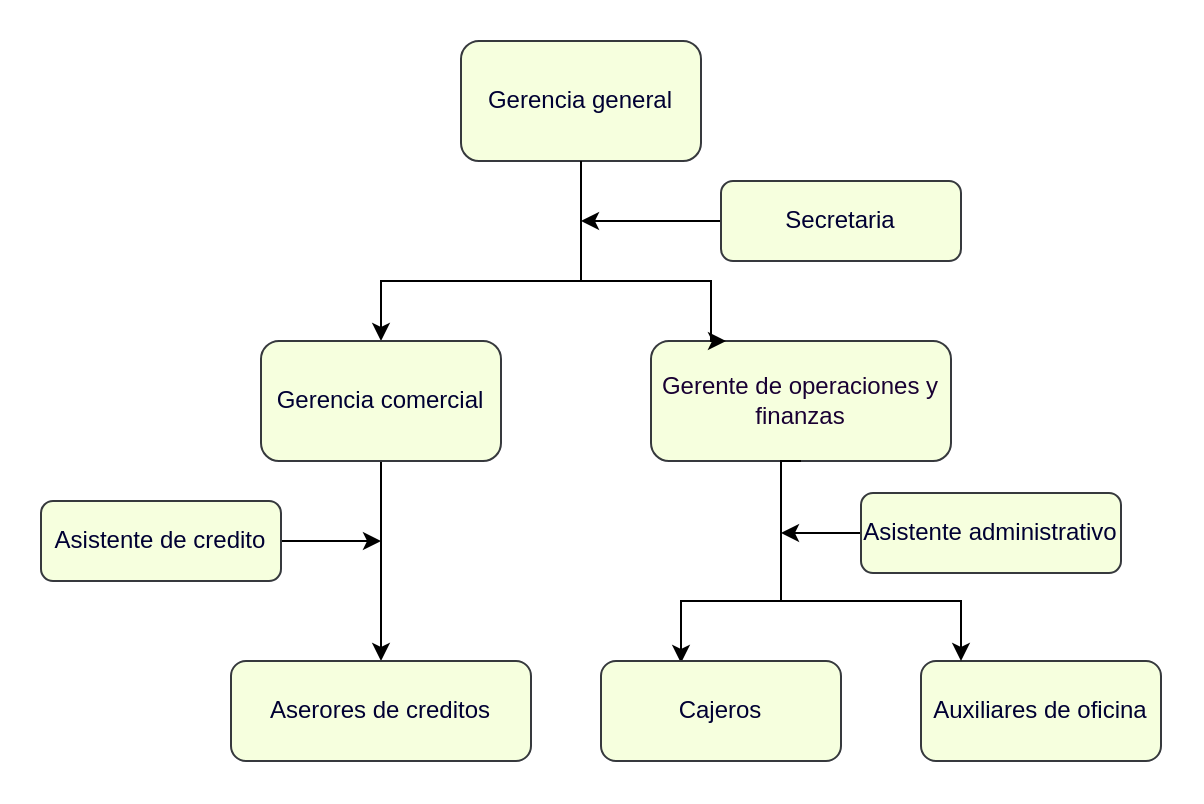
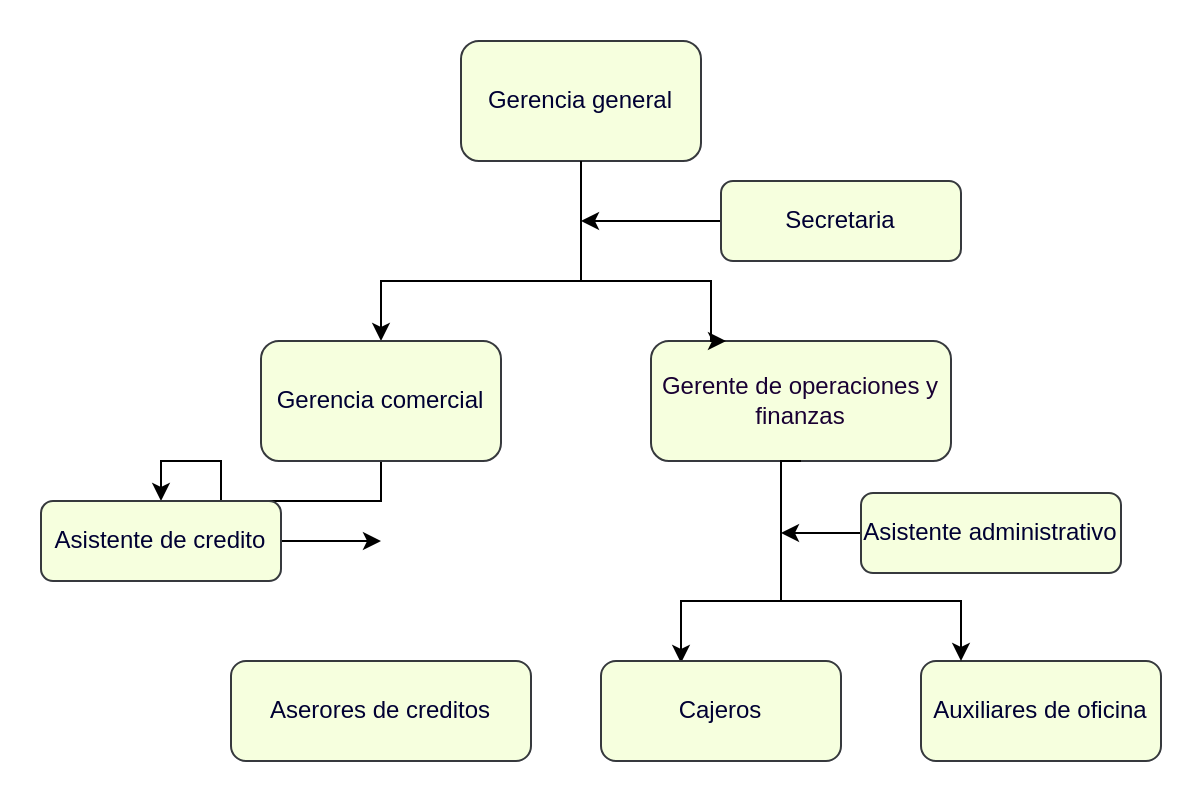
(381, 573) -> (199, 461)
